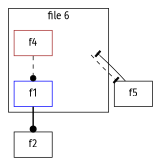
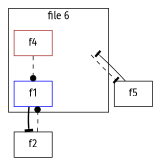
(33, 116) -> (28, 118)
none -> (38, 122)
